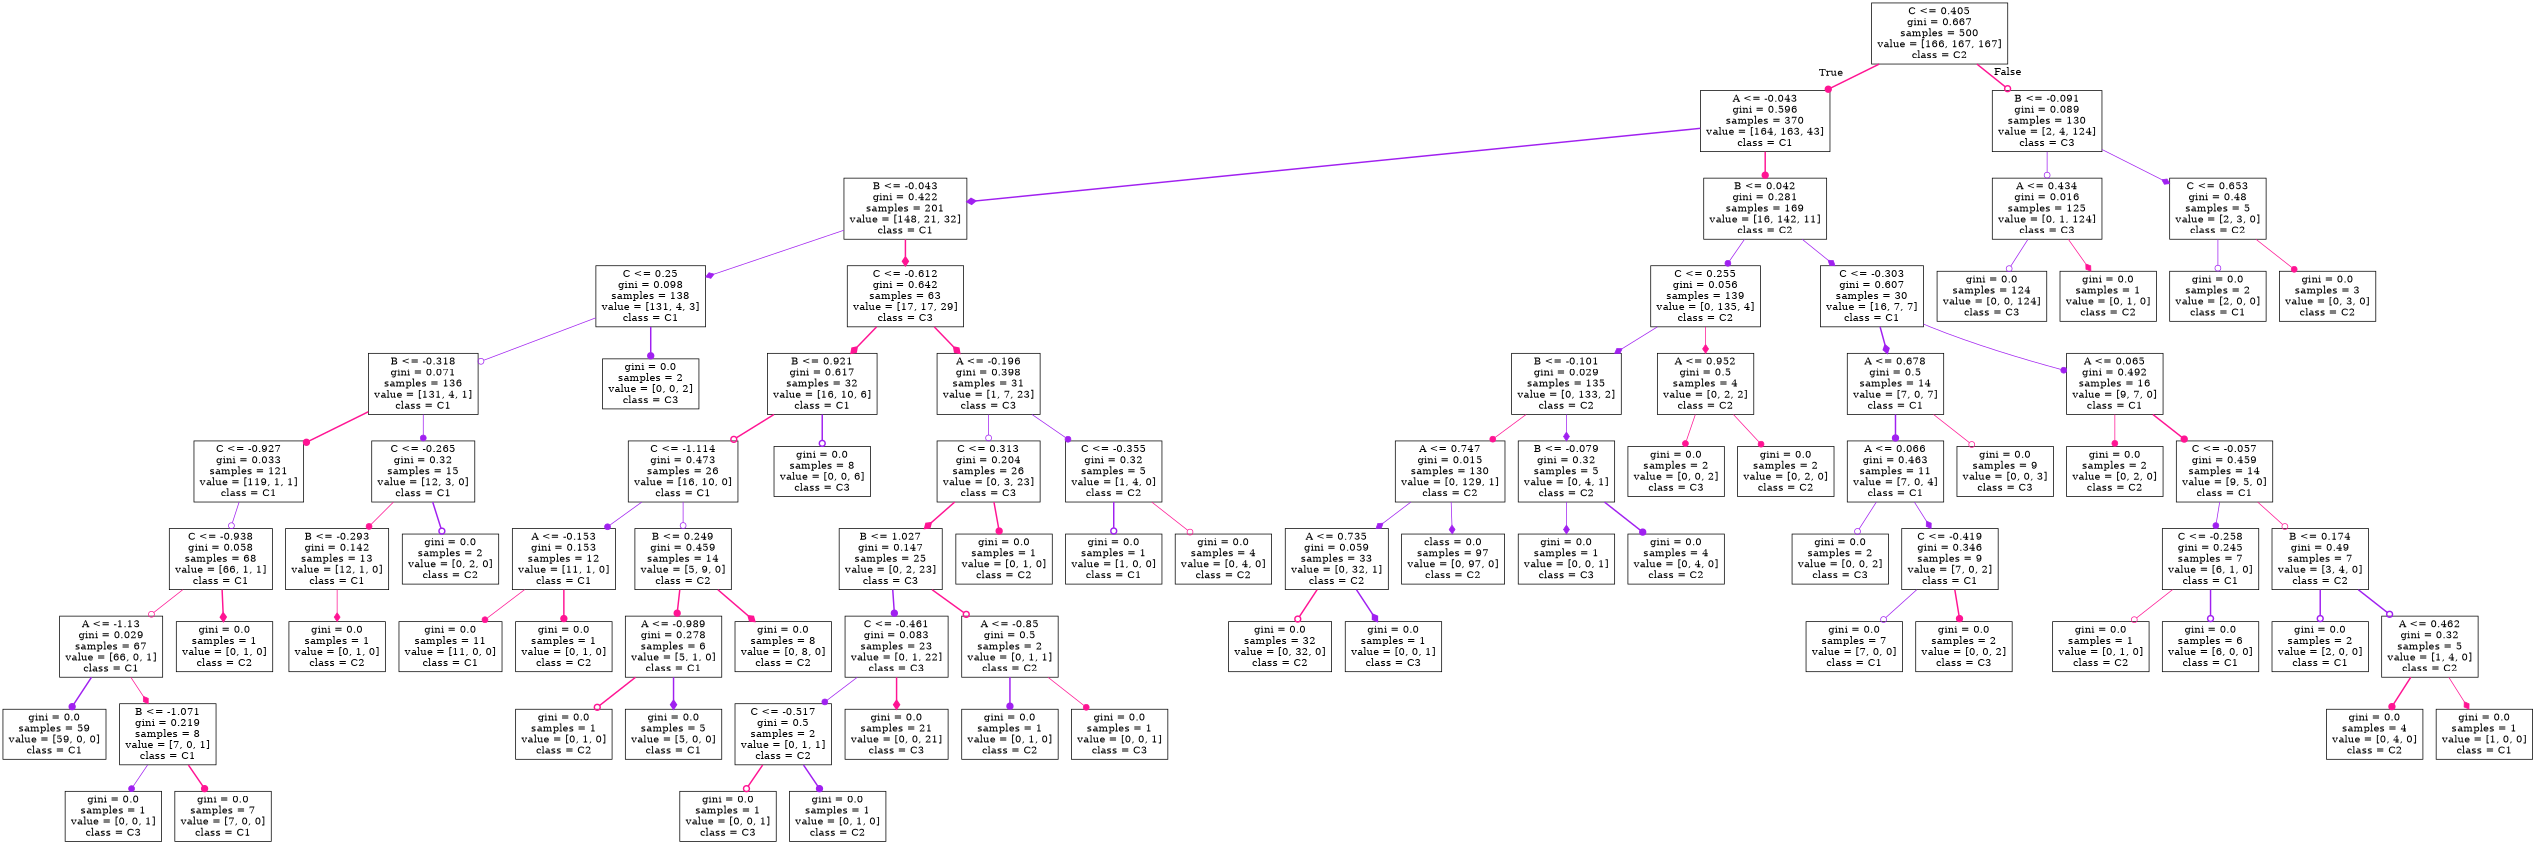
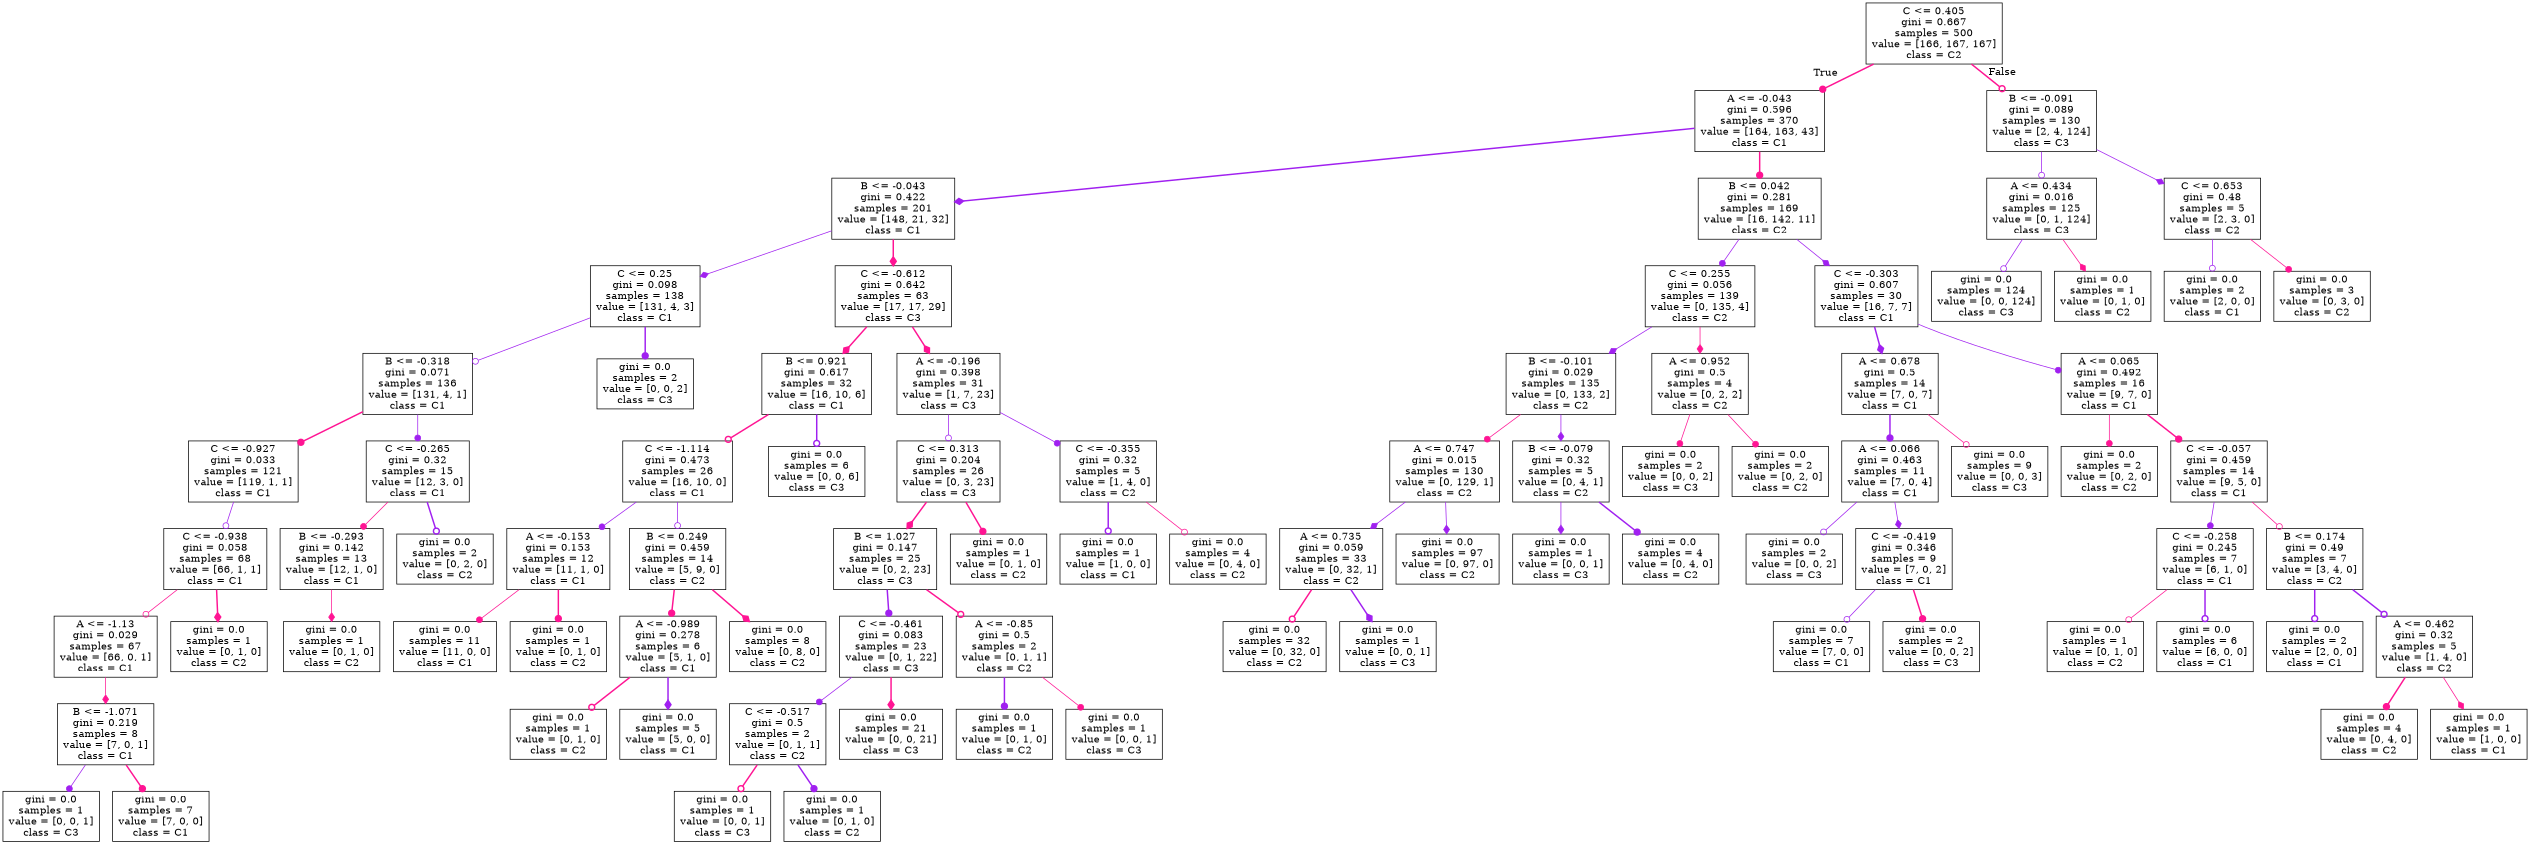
(822, 471) -> (817, 471)
(1453, 559) -> (1448, 559)
(54, 734) -> none
